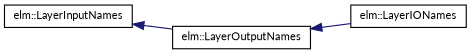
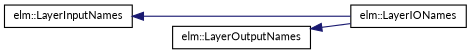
(158, 27) -> (247, 16)
